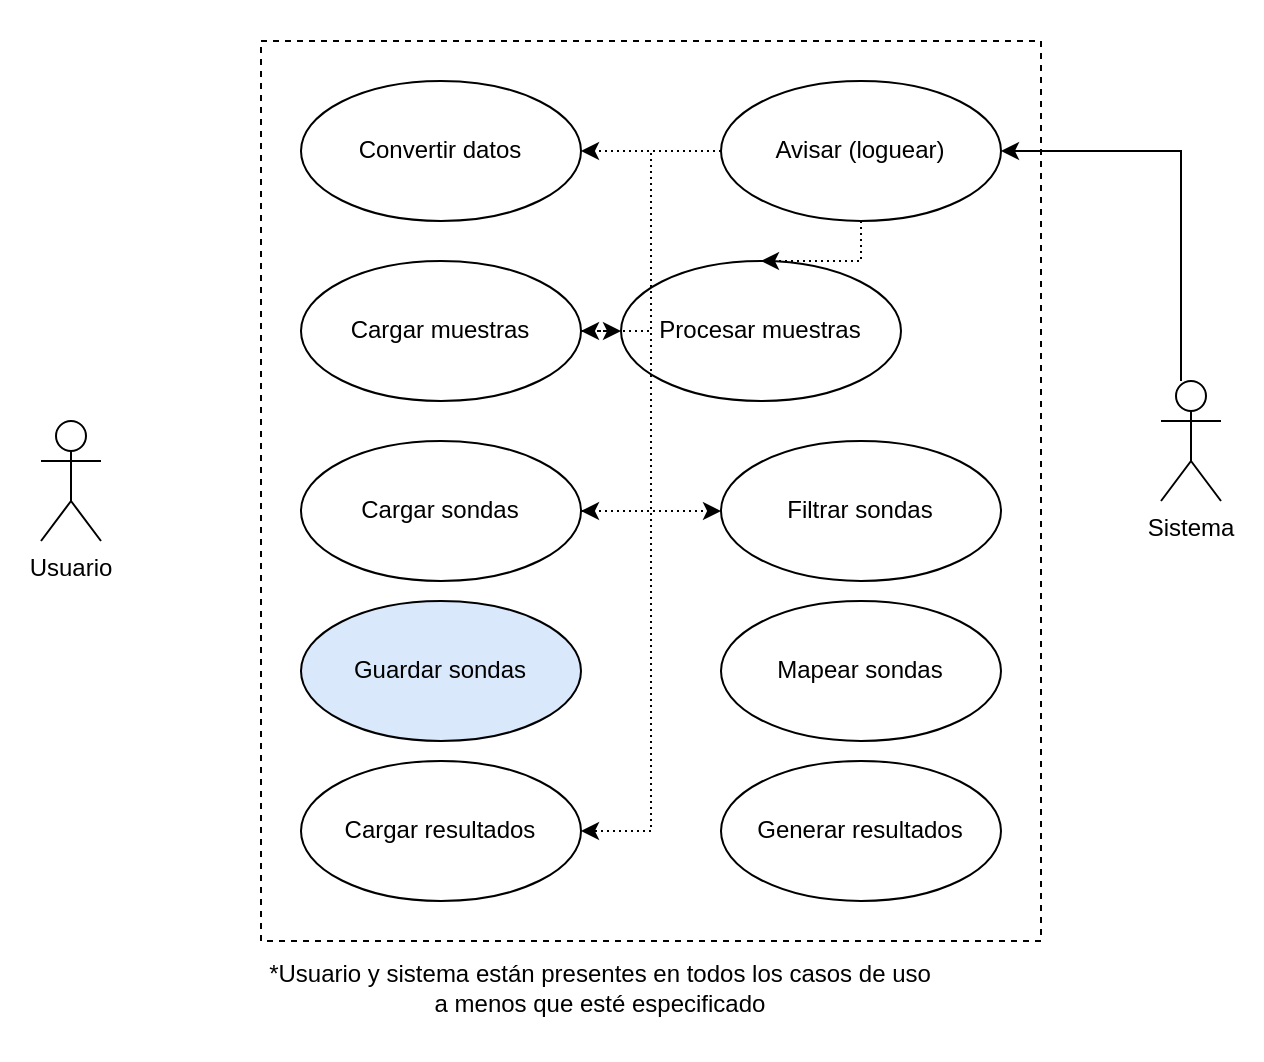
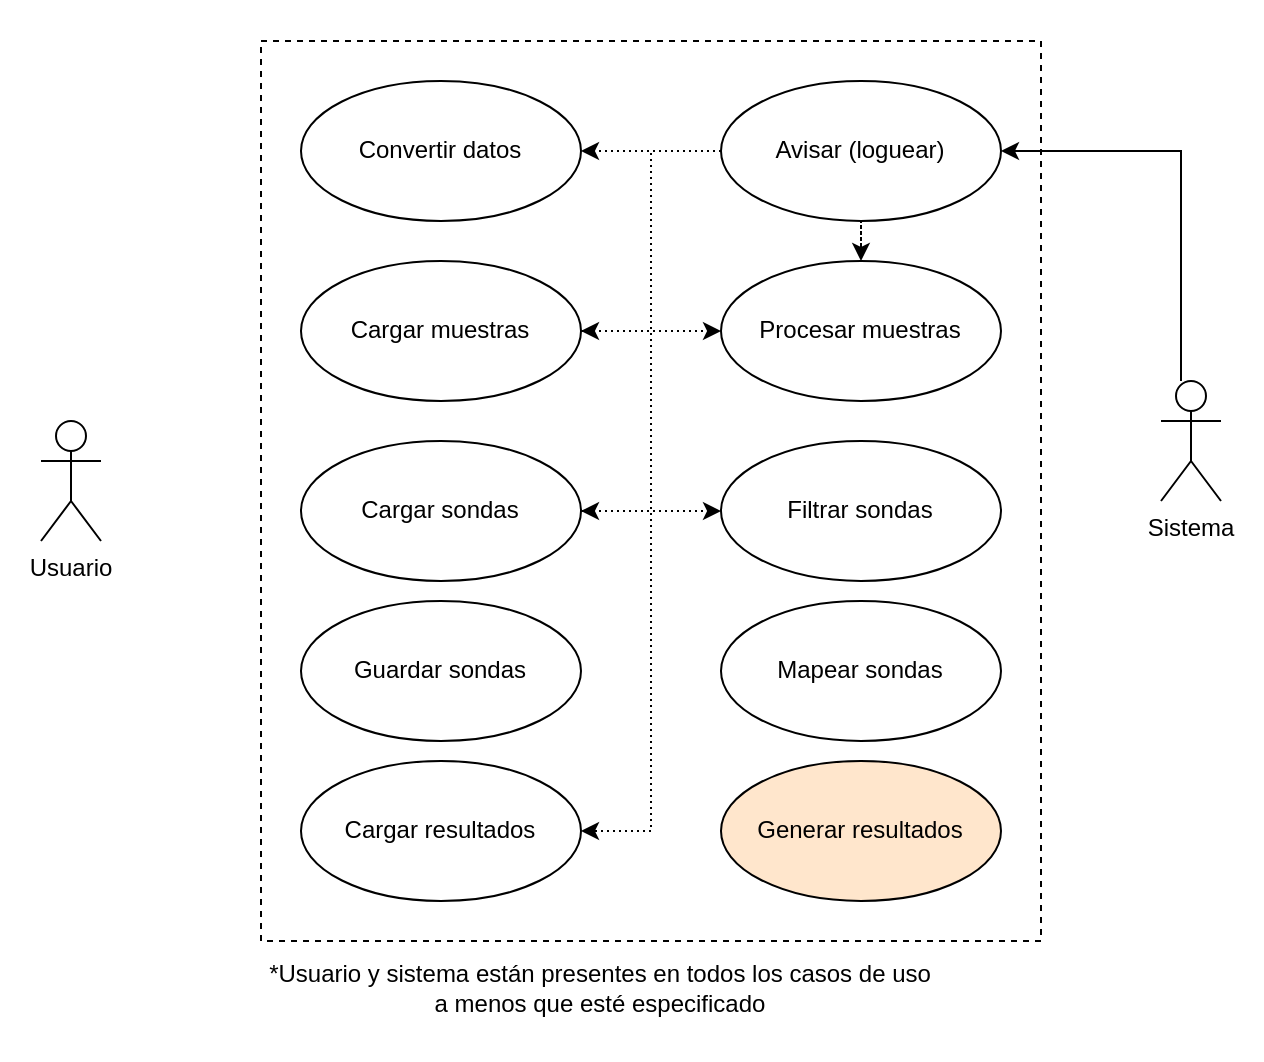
(761, 331) -> (861, 331)
(441, 671) -> (441, 671)
(861, 831) -> (861, 831)
